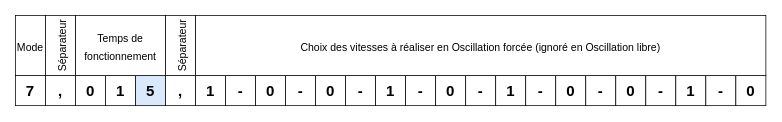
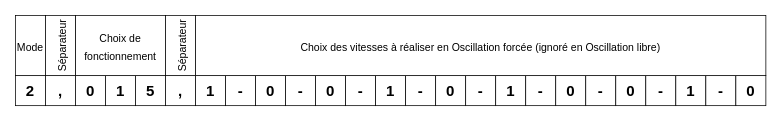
(120, 45) -> (120, 45)
(30, 90) -> (30, 90)
(150, 90) -> (150, 90)
